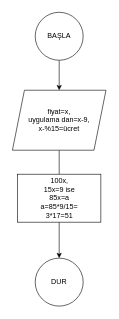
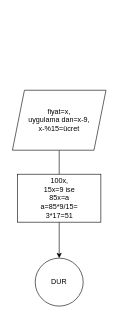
(59, 36) -> none
(59, 84) -> none
